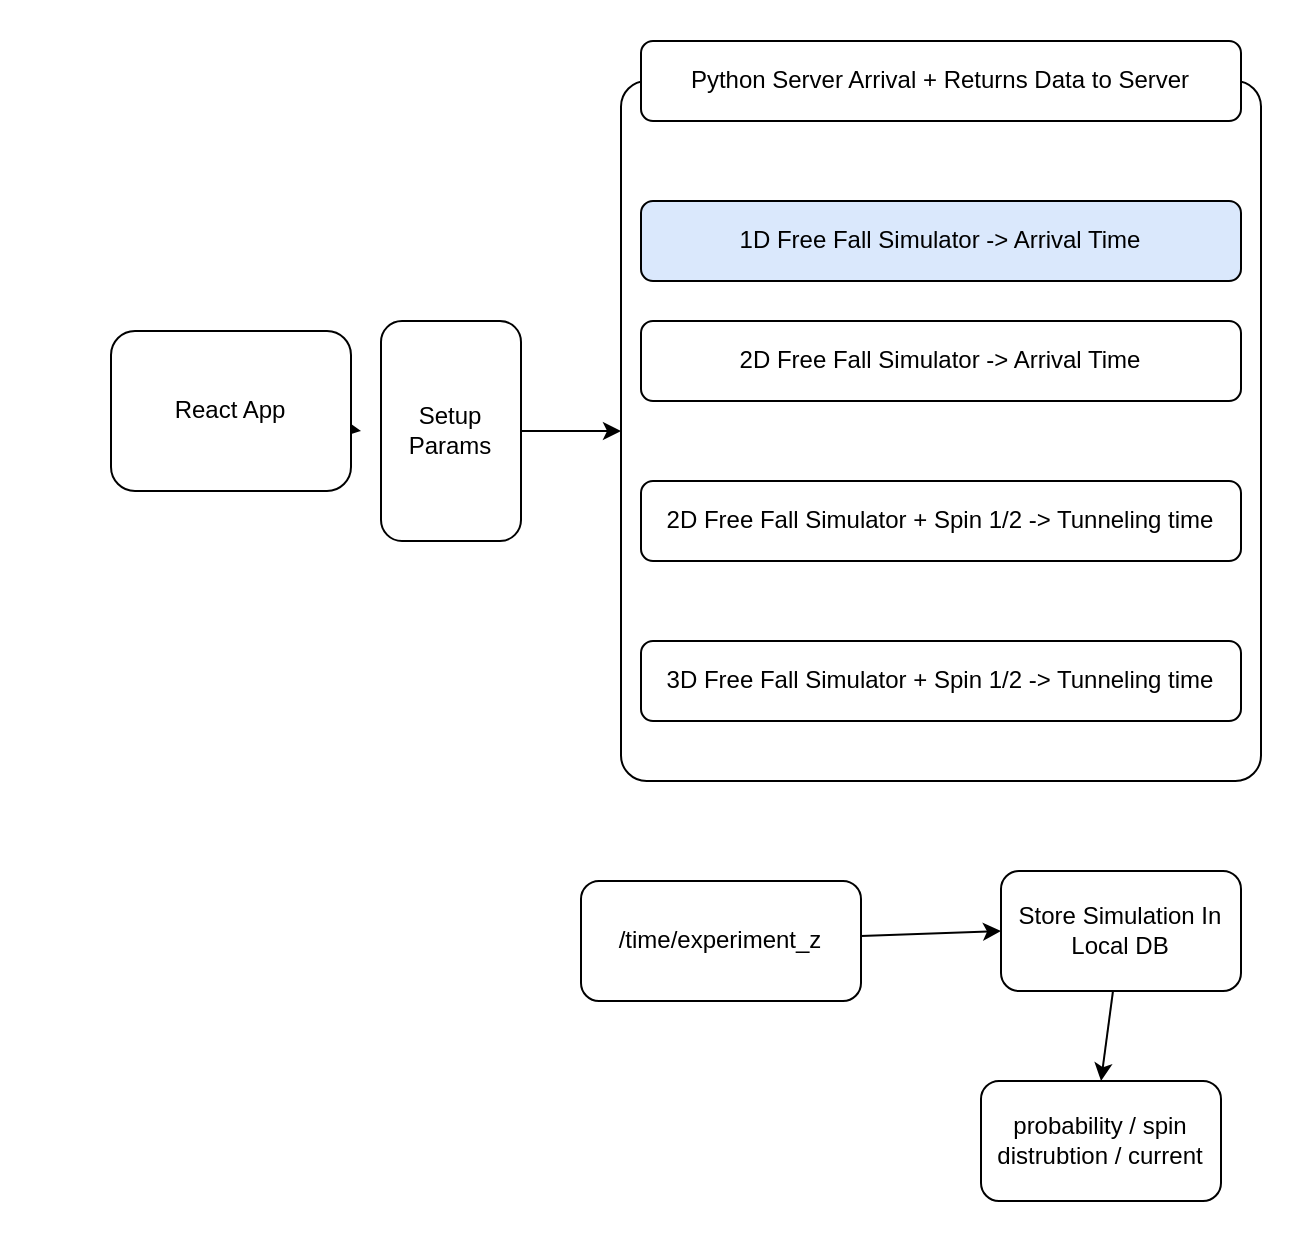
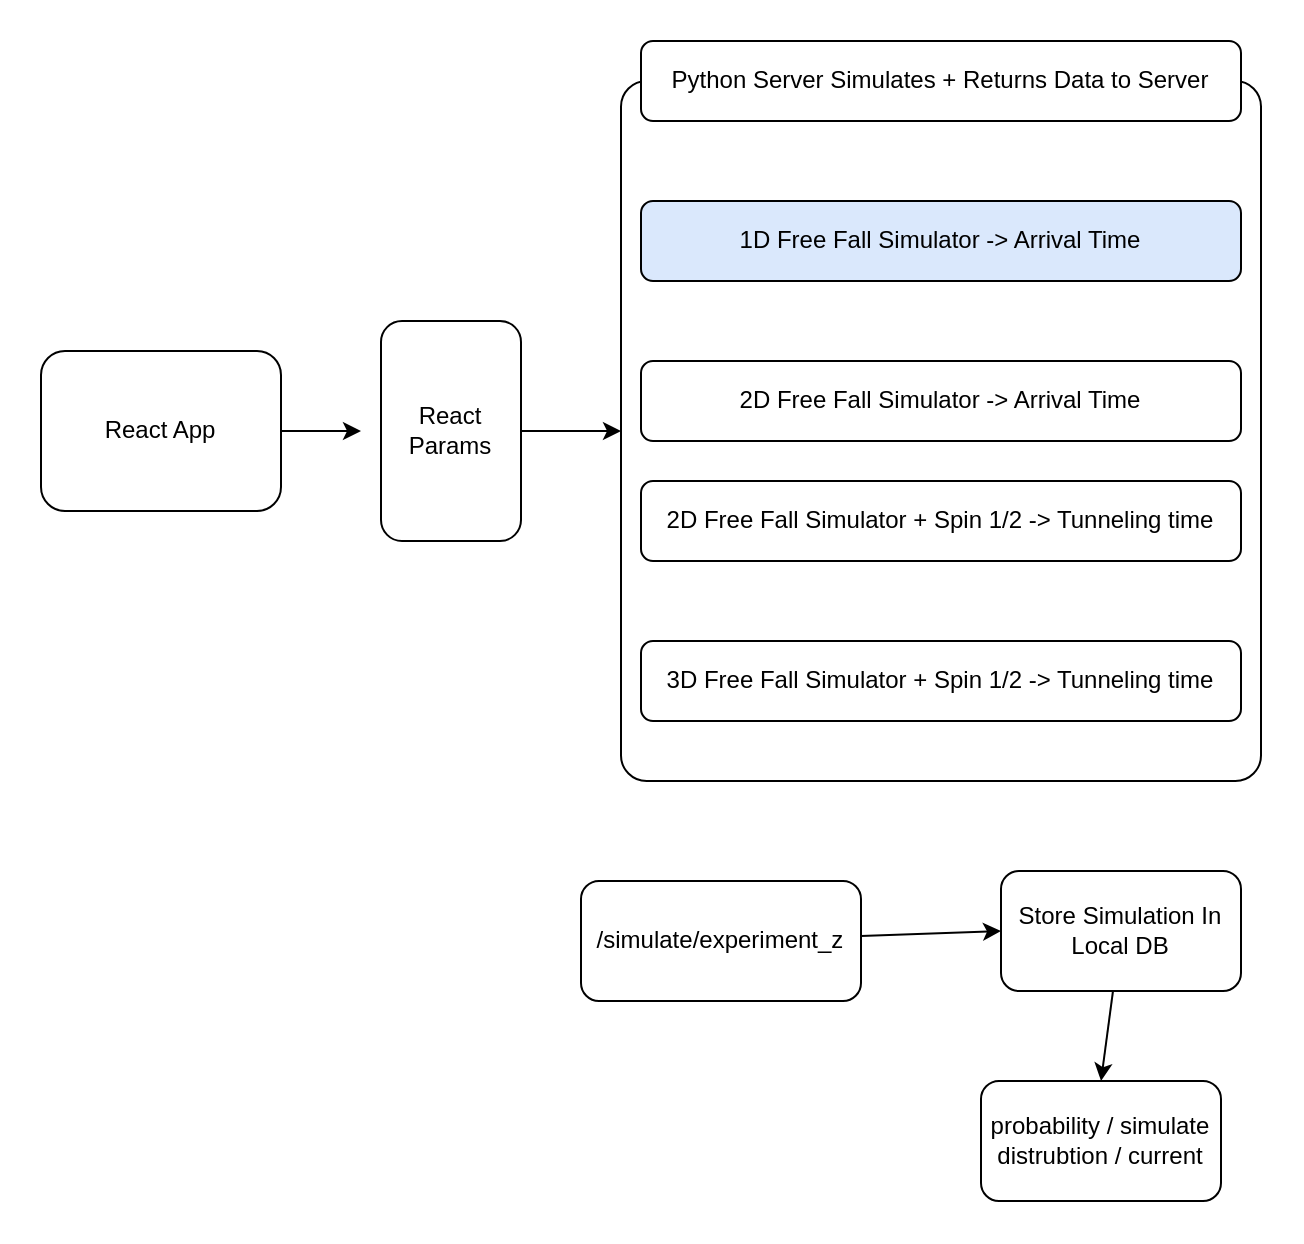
(941, 81) -> (941, 81)
(941, 361) -> (941, 401)
(231, 411) -> (161, 431)
(451, 431) -> (451, 431)
(721, 941) -> (721, 941)
(1101, 1141) -> (1101, 1141)
